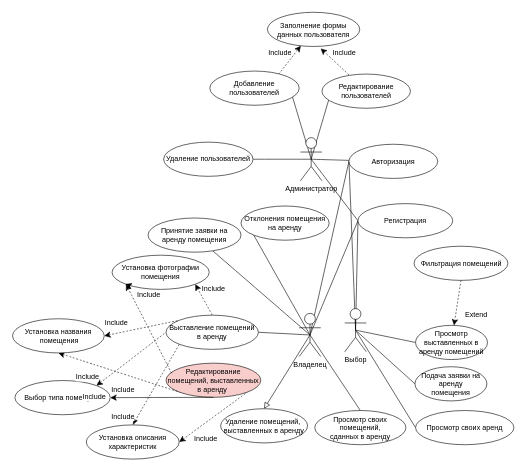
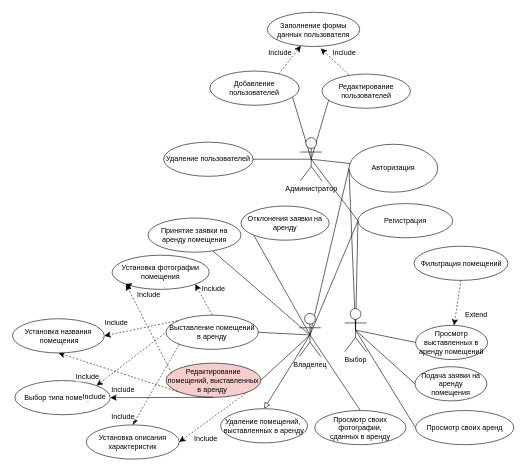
(393, 161) -> (393, 168)
(285, 224) -> (285, 224)
none -> (284, 359)
(360, 428) -> (360, 428)
